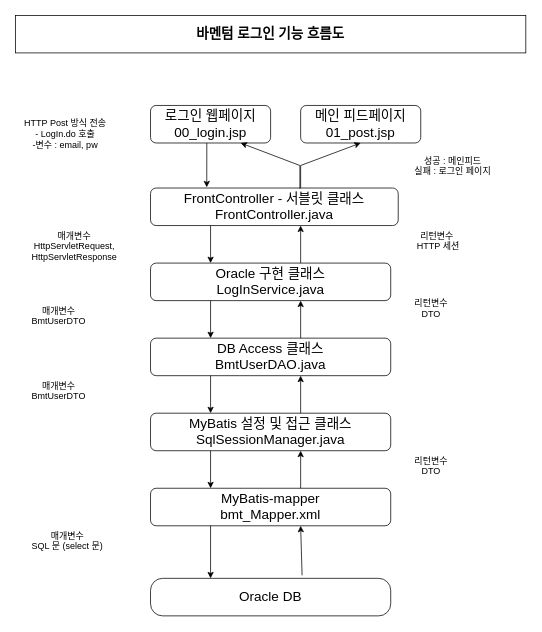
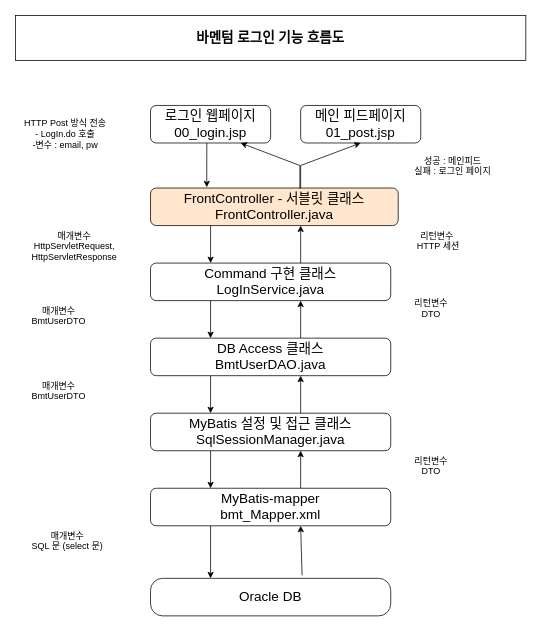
(270, 34) -> (270, 38)
(274, 207) -> (274, 207)
(270, 282) -> (270, 282)
